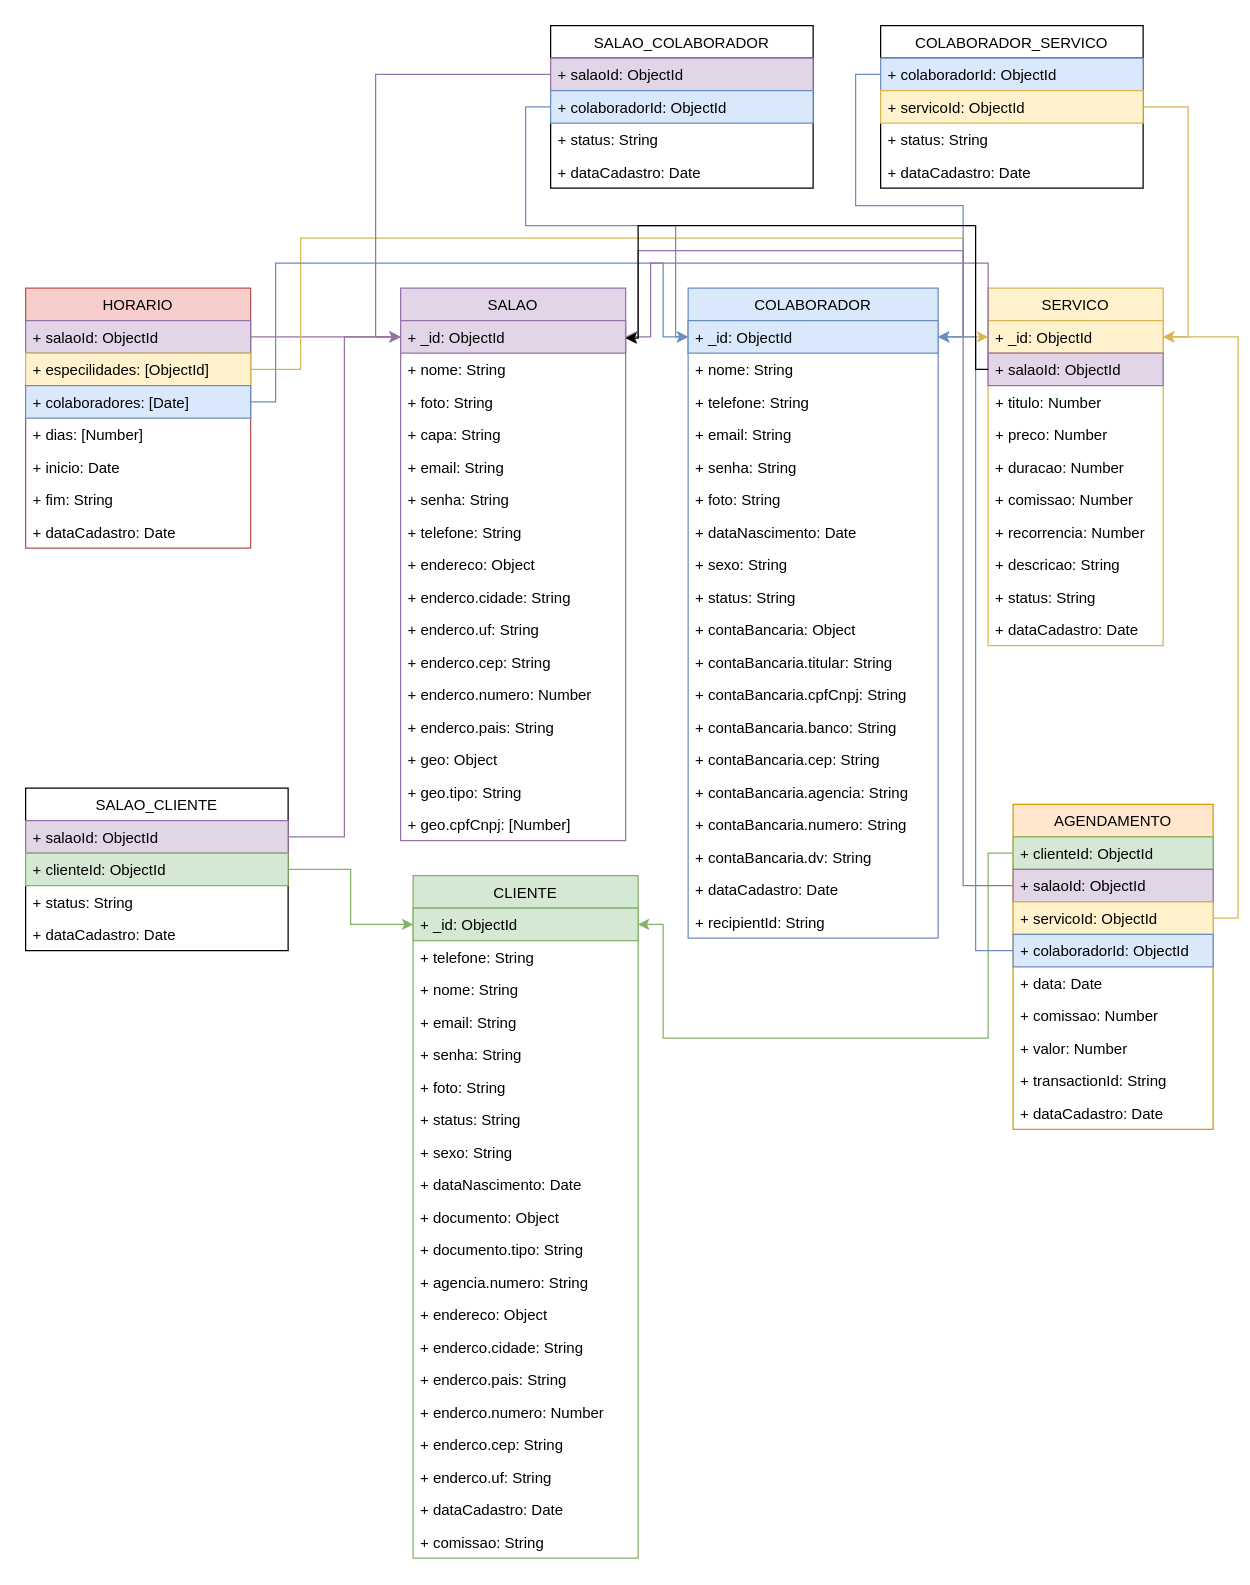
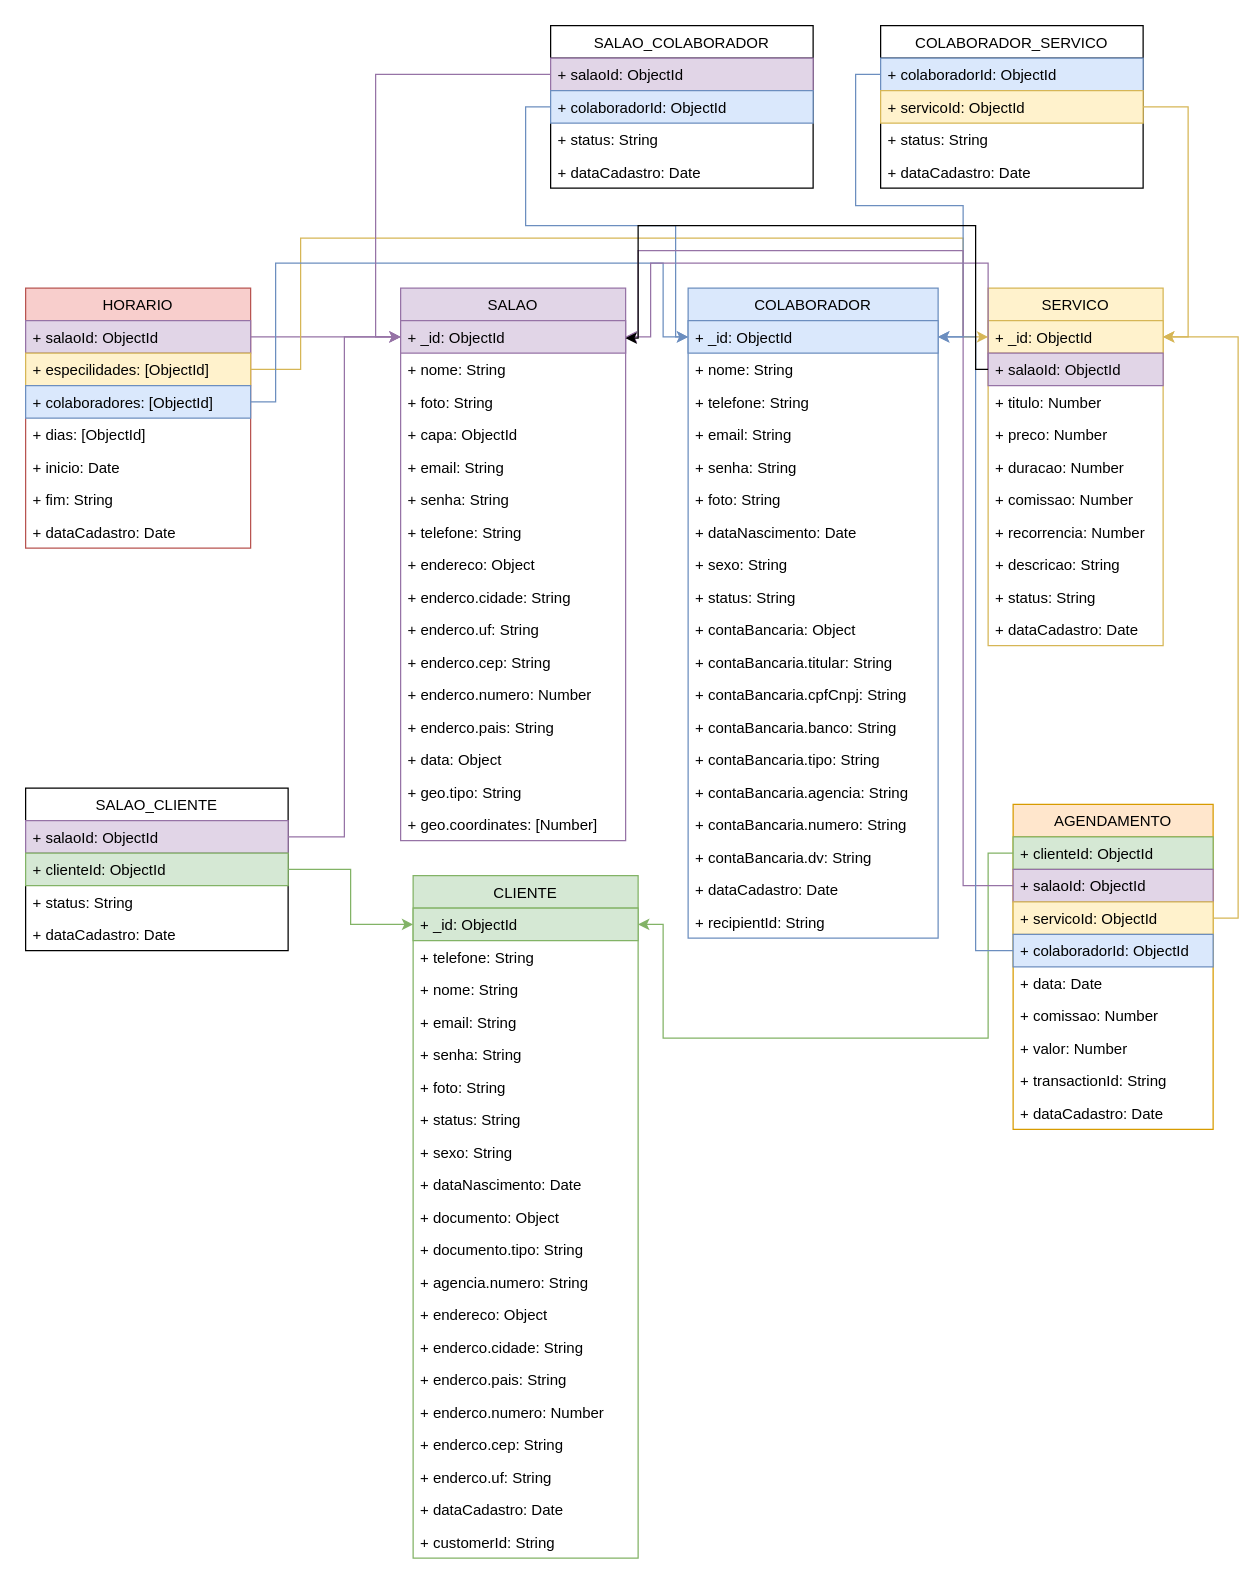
(121, 403) -> (138, 403)
(92, 435) -> (100, 435)
(459, 435) -> (469, 435)
(456, 760) -> (460, 760)
(797, 760) -> (799, 760)
(496, 825) -> (511, 825)
(486, 1543) -> (496, 1543)
